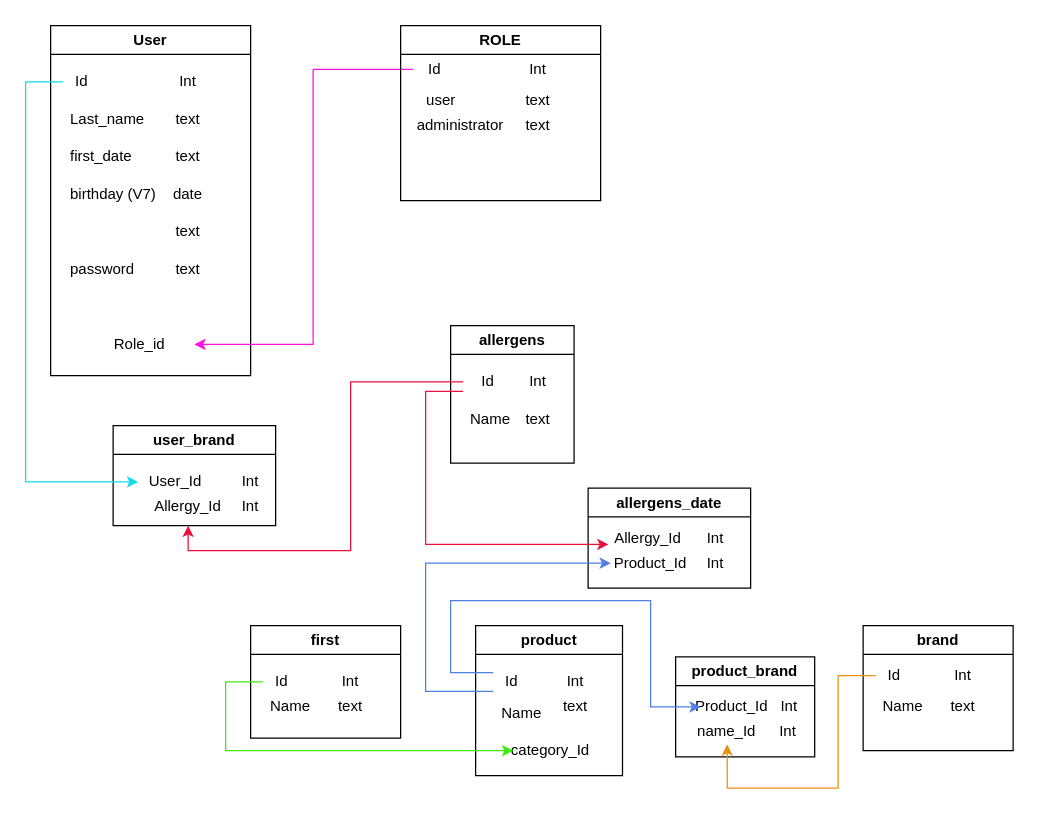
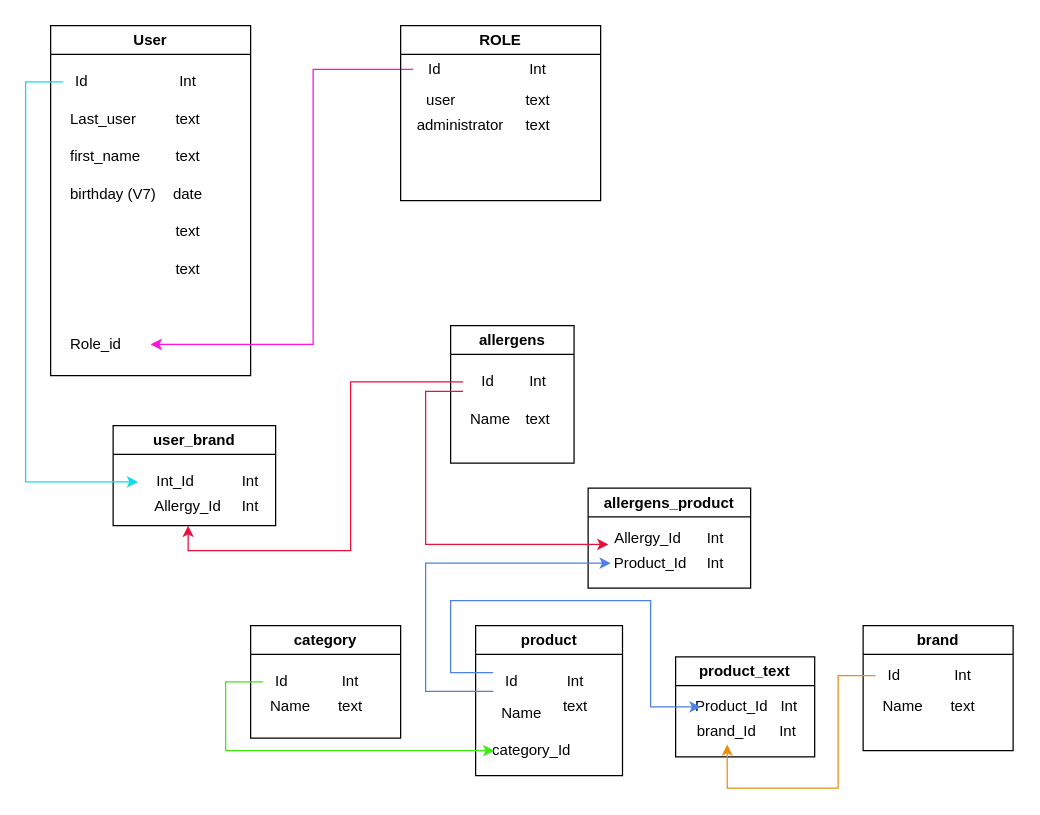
(108, 119) -> (108, 119)
(111, 157) -> (111, 157)
(107, 269) -> none
(151, 344) -> (107, 344)
(176, 482) -> (176, 482)
(669, 503) -> (669, 503)
(326, 641) -> (326, 641)
(745, 672) -> (745, 672)
(727, 732) -> (727, 732)
(551, 751) -> (532, 751)
